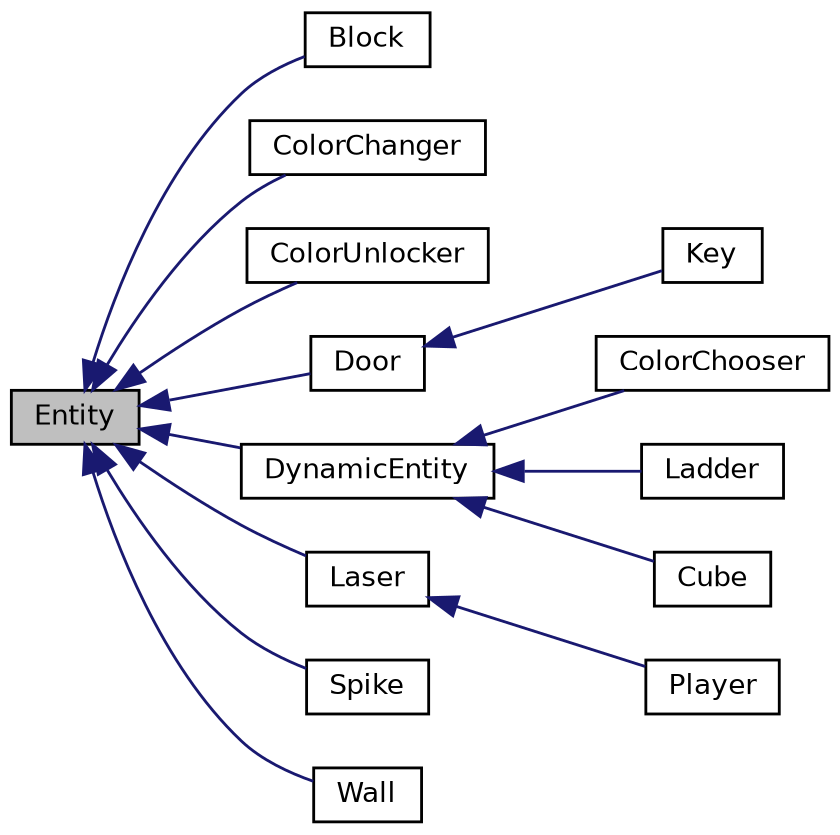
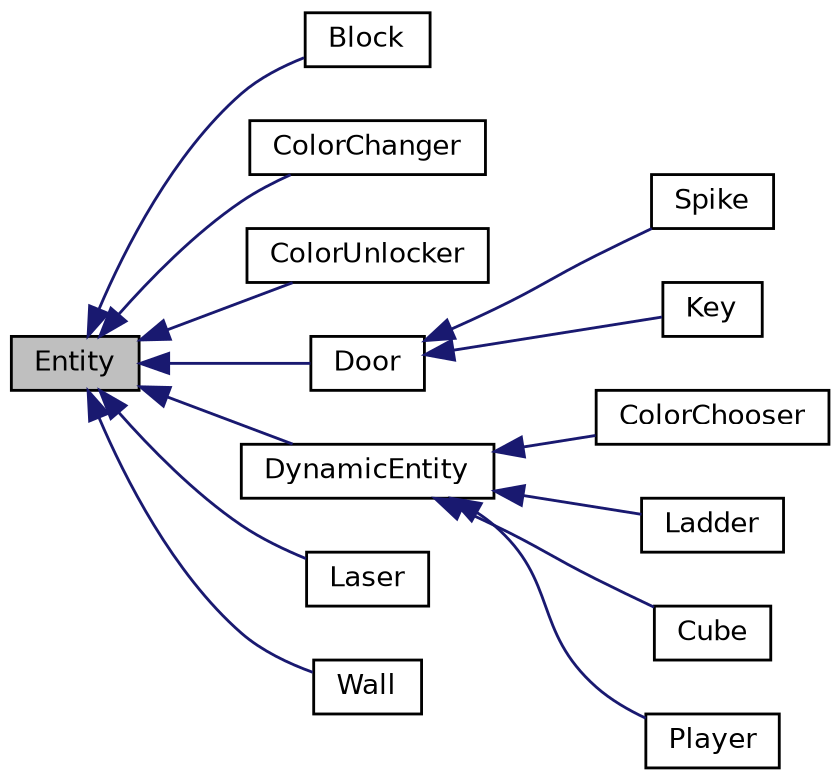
(191, 586) -> (552, 279)
(551, 636) -> (552, 623)
